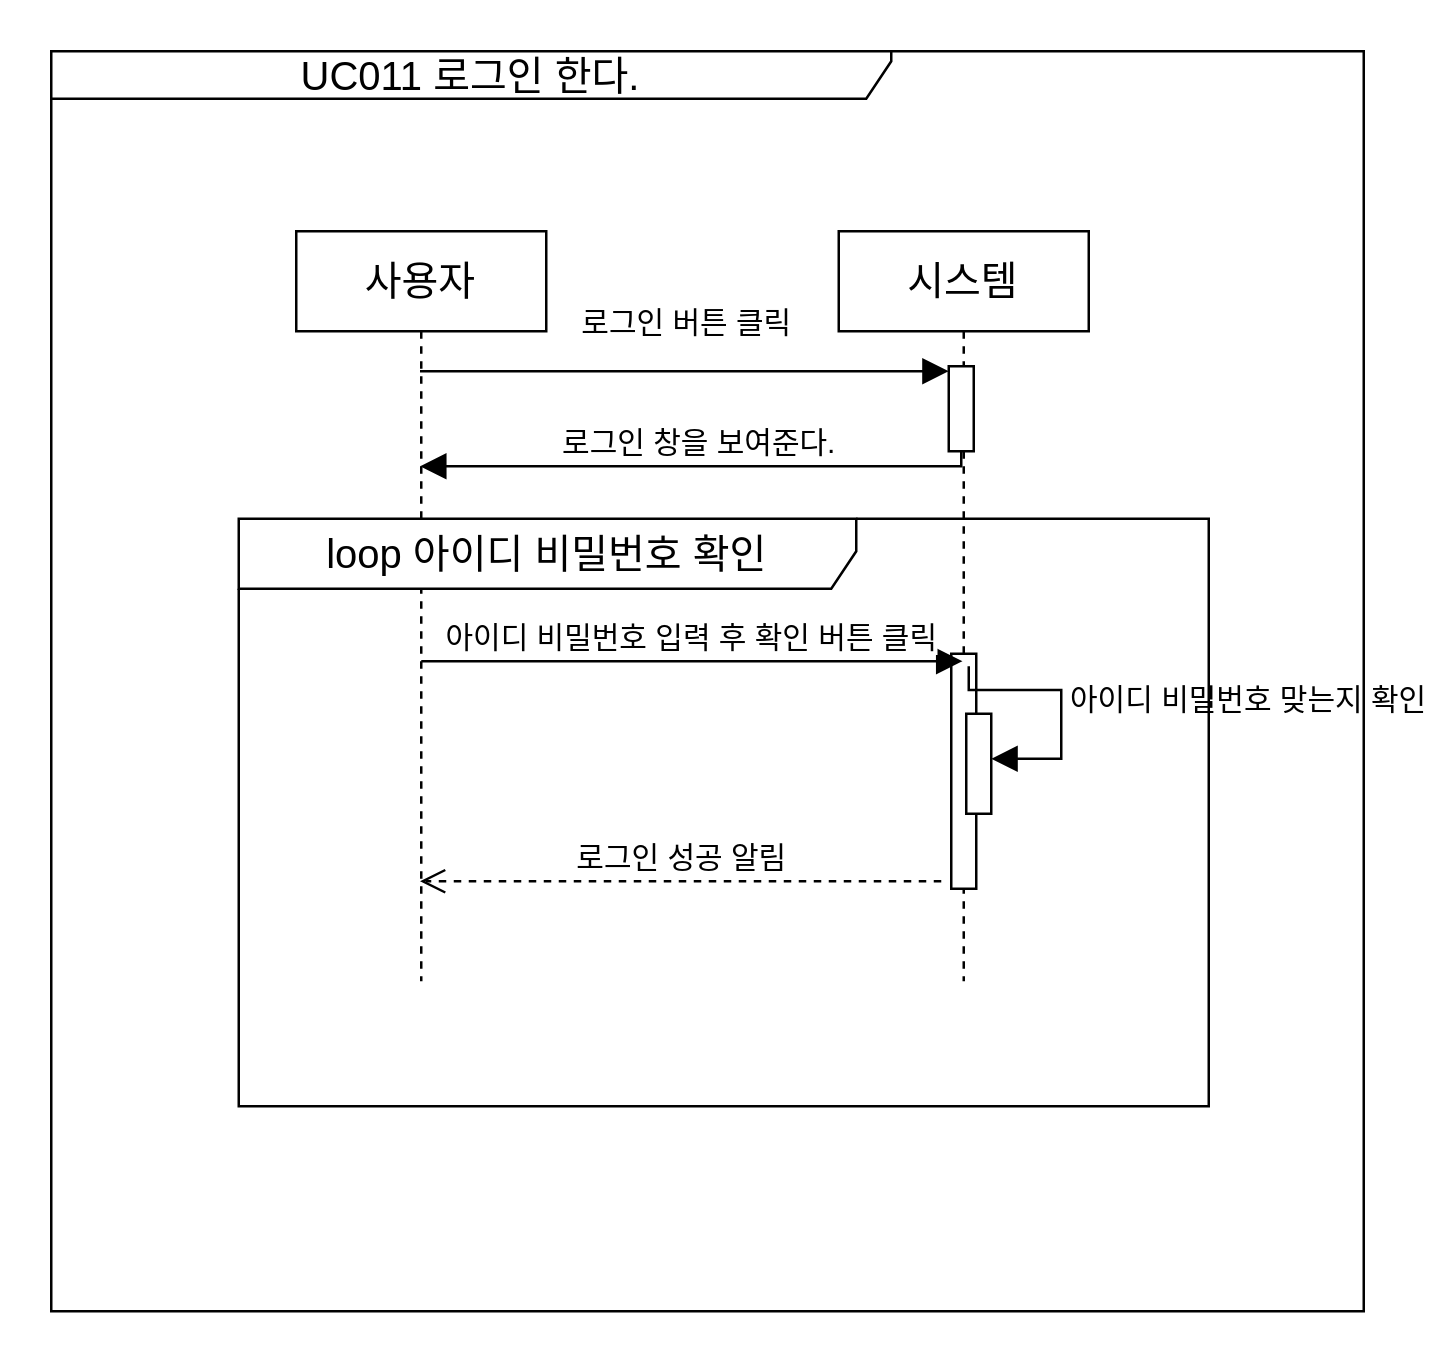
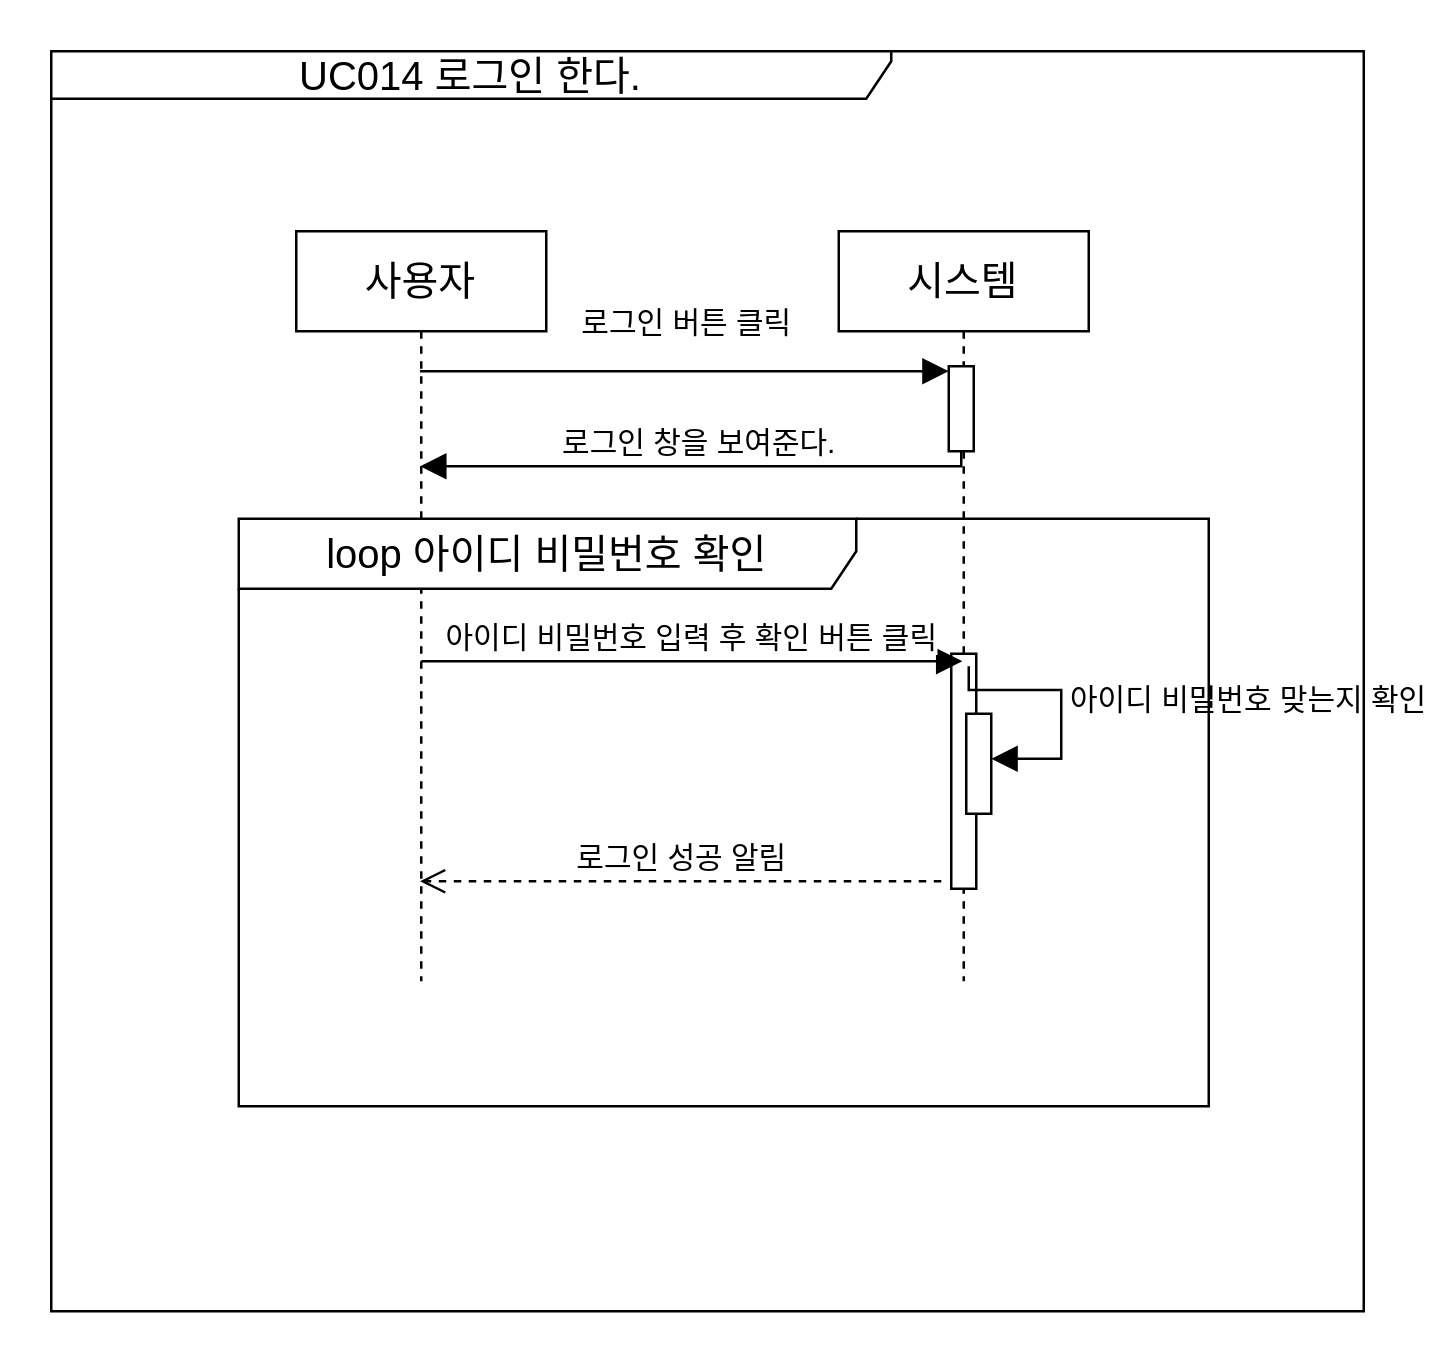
(471, 76) -> (471, 76)
